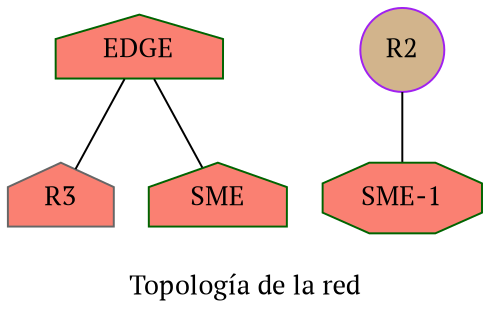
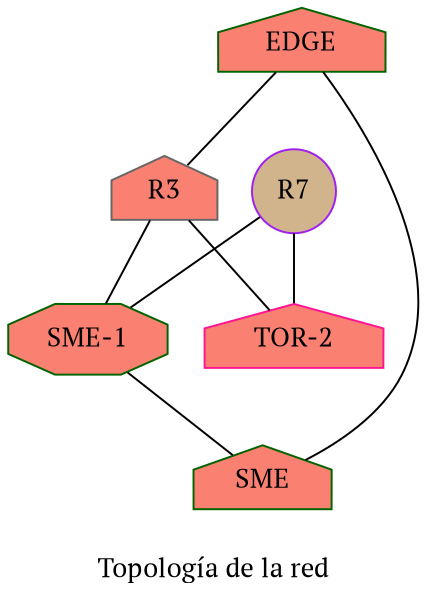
(402, 50) -> (294, 191)
none -> (128, 262)
none -> (294, 339)
none -> (180, 414)
